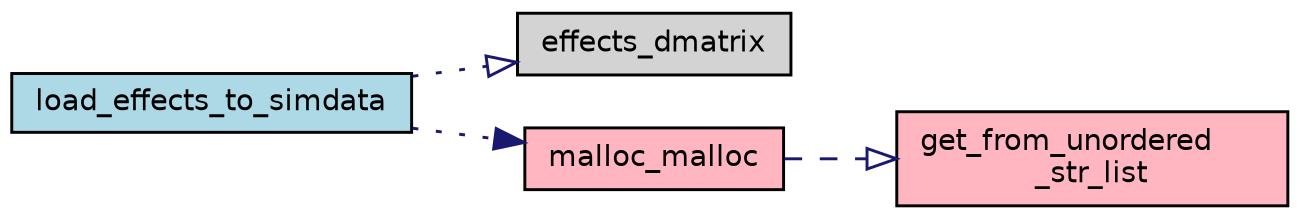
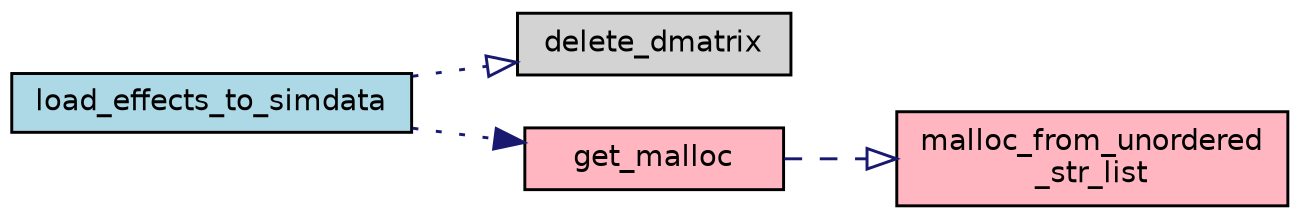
(654, 44) -> (654, 44)
(654, 159) -> (654, 159)
(1092, 159) -> (1092, 159)
